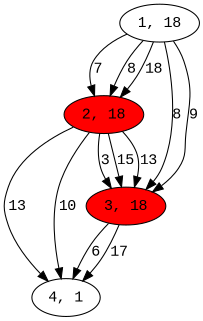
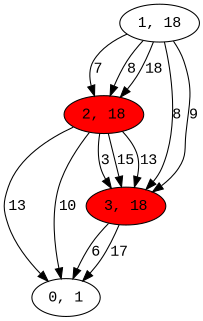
(66, 298) -> (66, 298)
